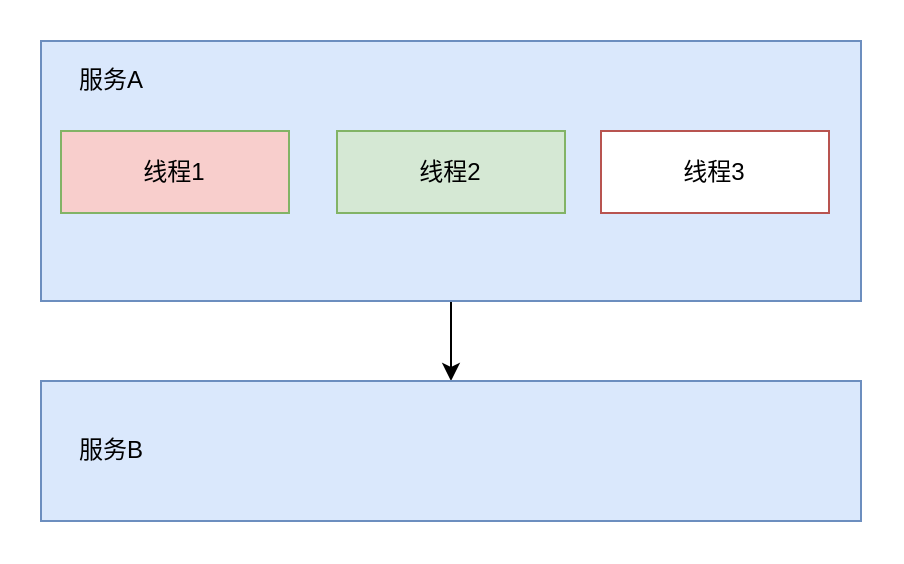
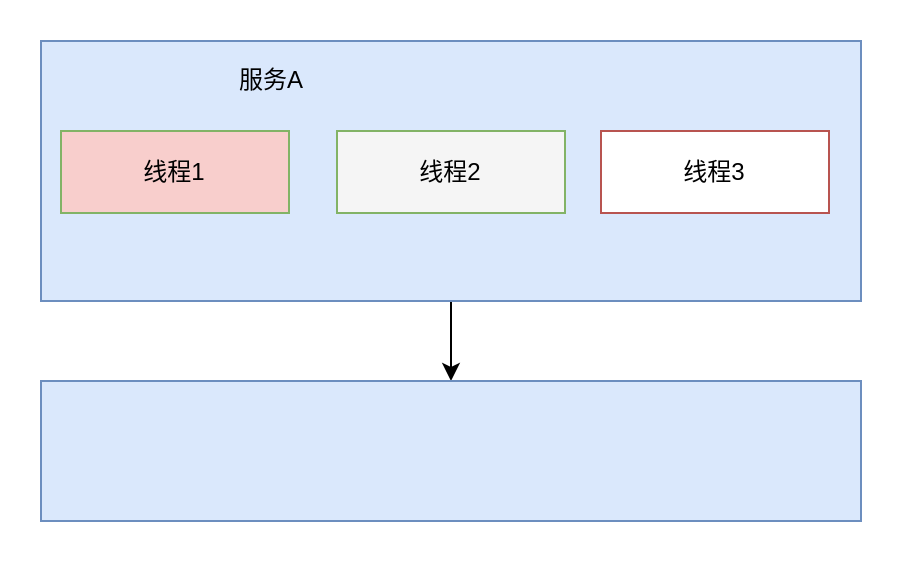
(111, 81) -> (271, 81)
(451, 172) -> (451, 172)
(111, 451) -> none
